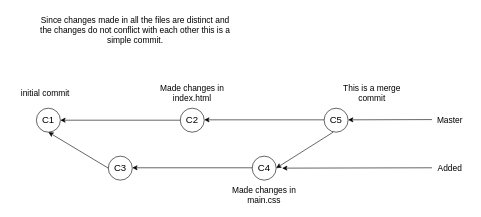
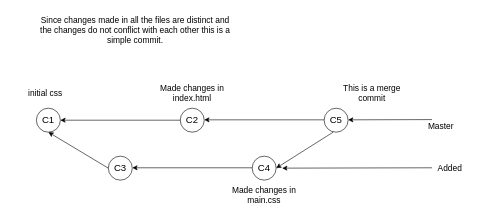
(45, 93) -> (45, 93)
(450, 120) -> (441, 126)
